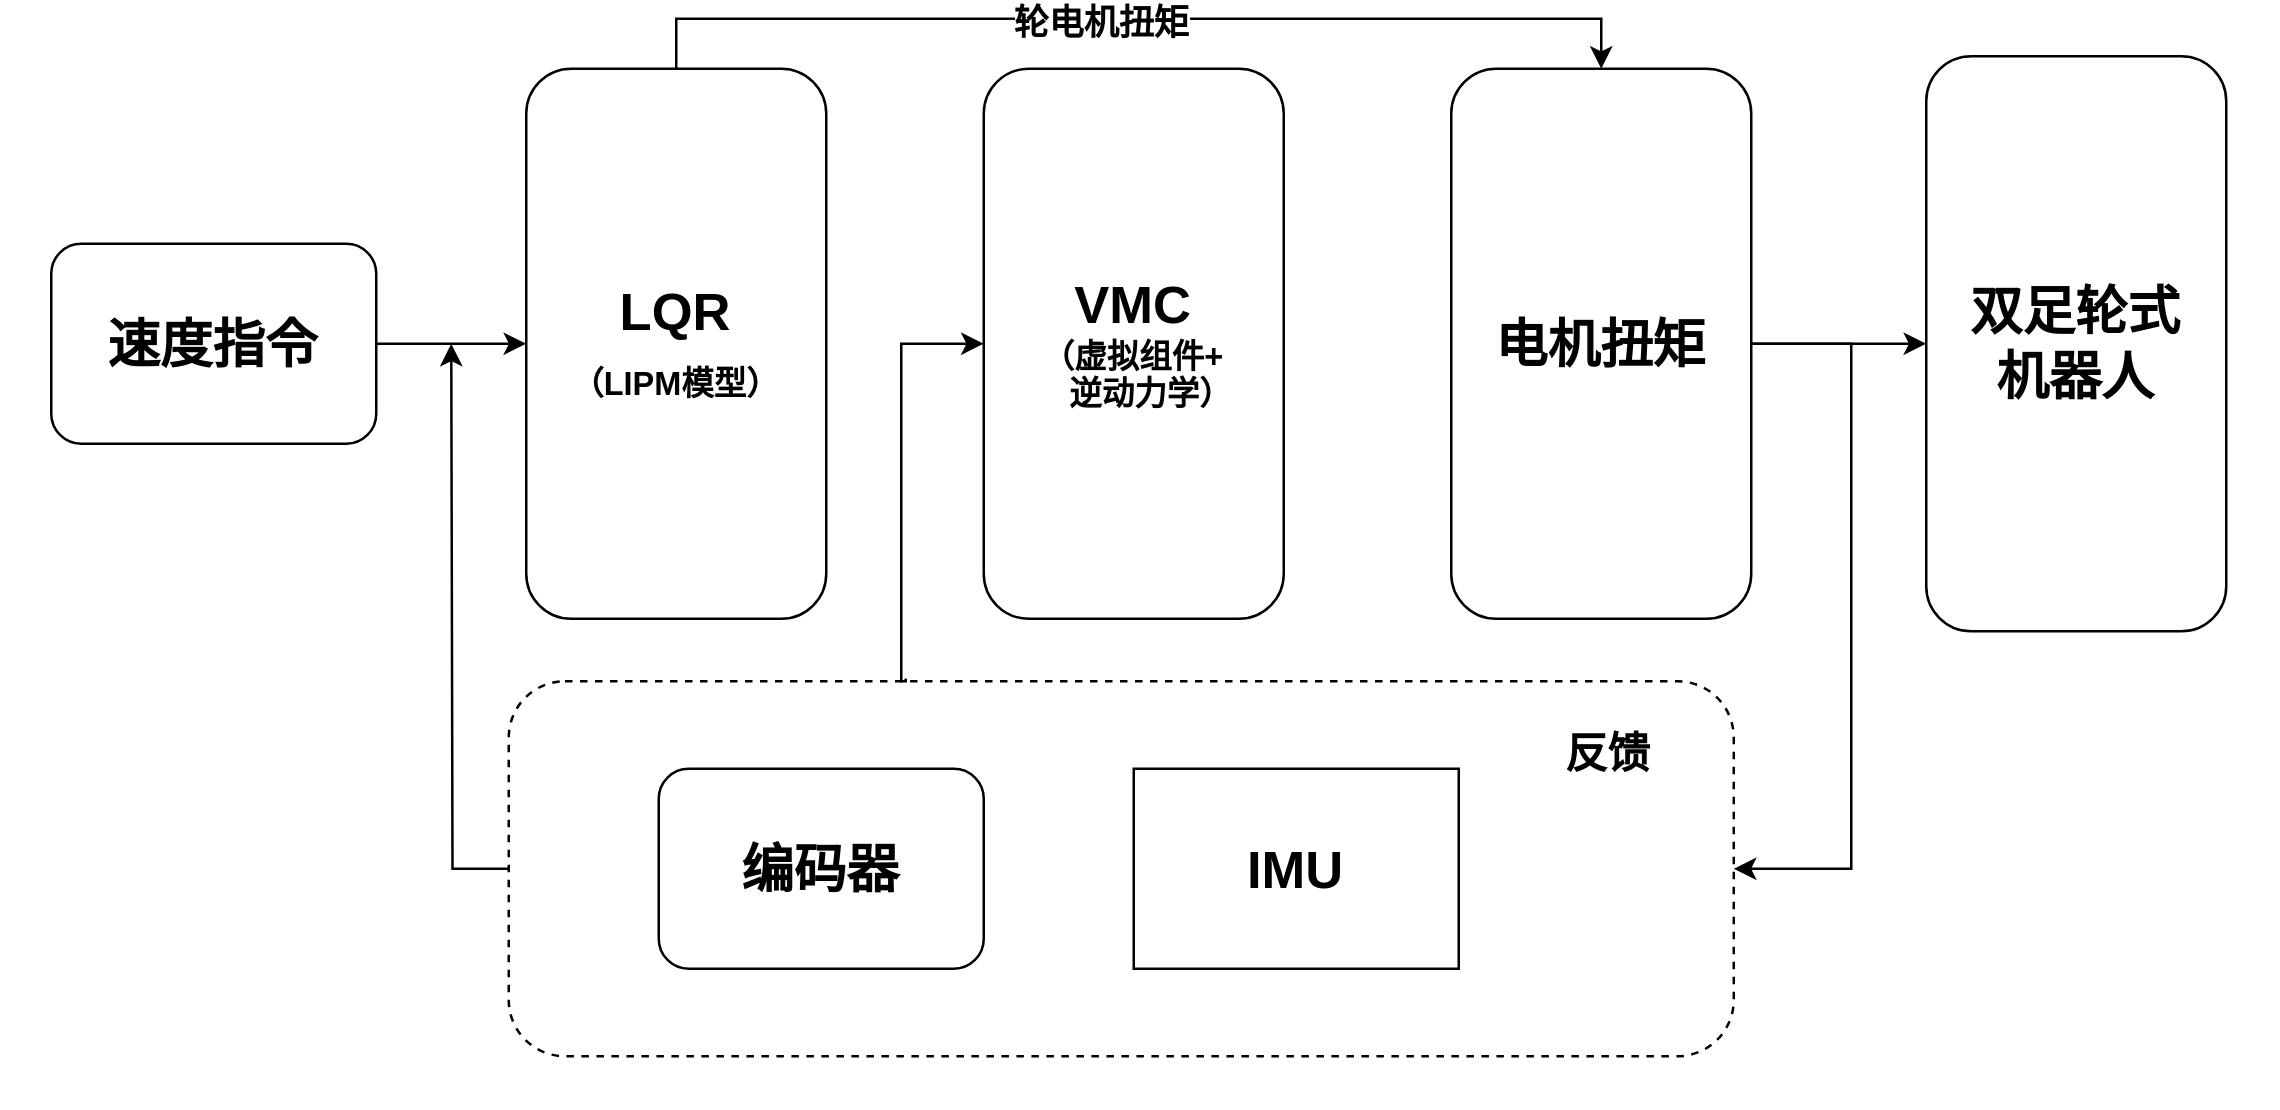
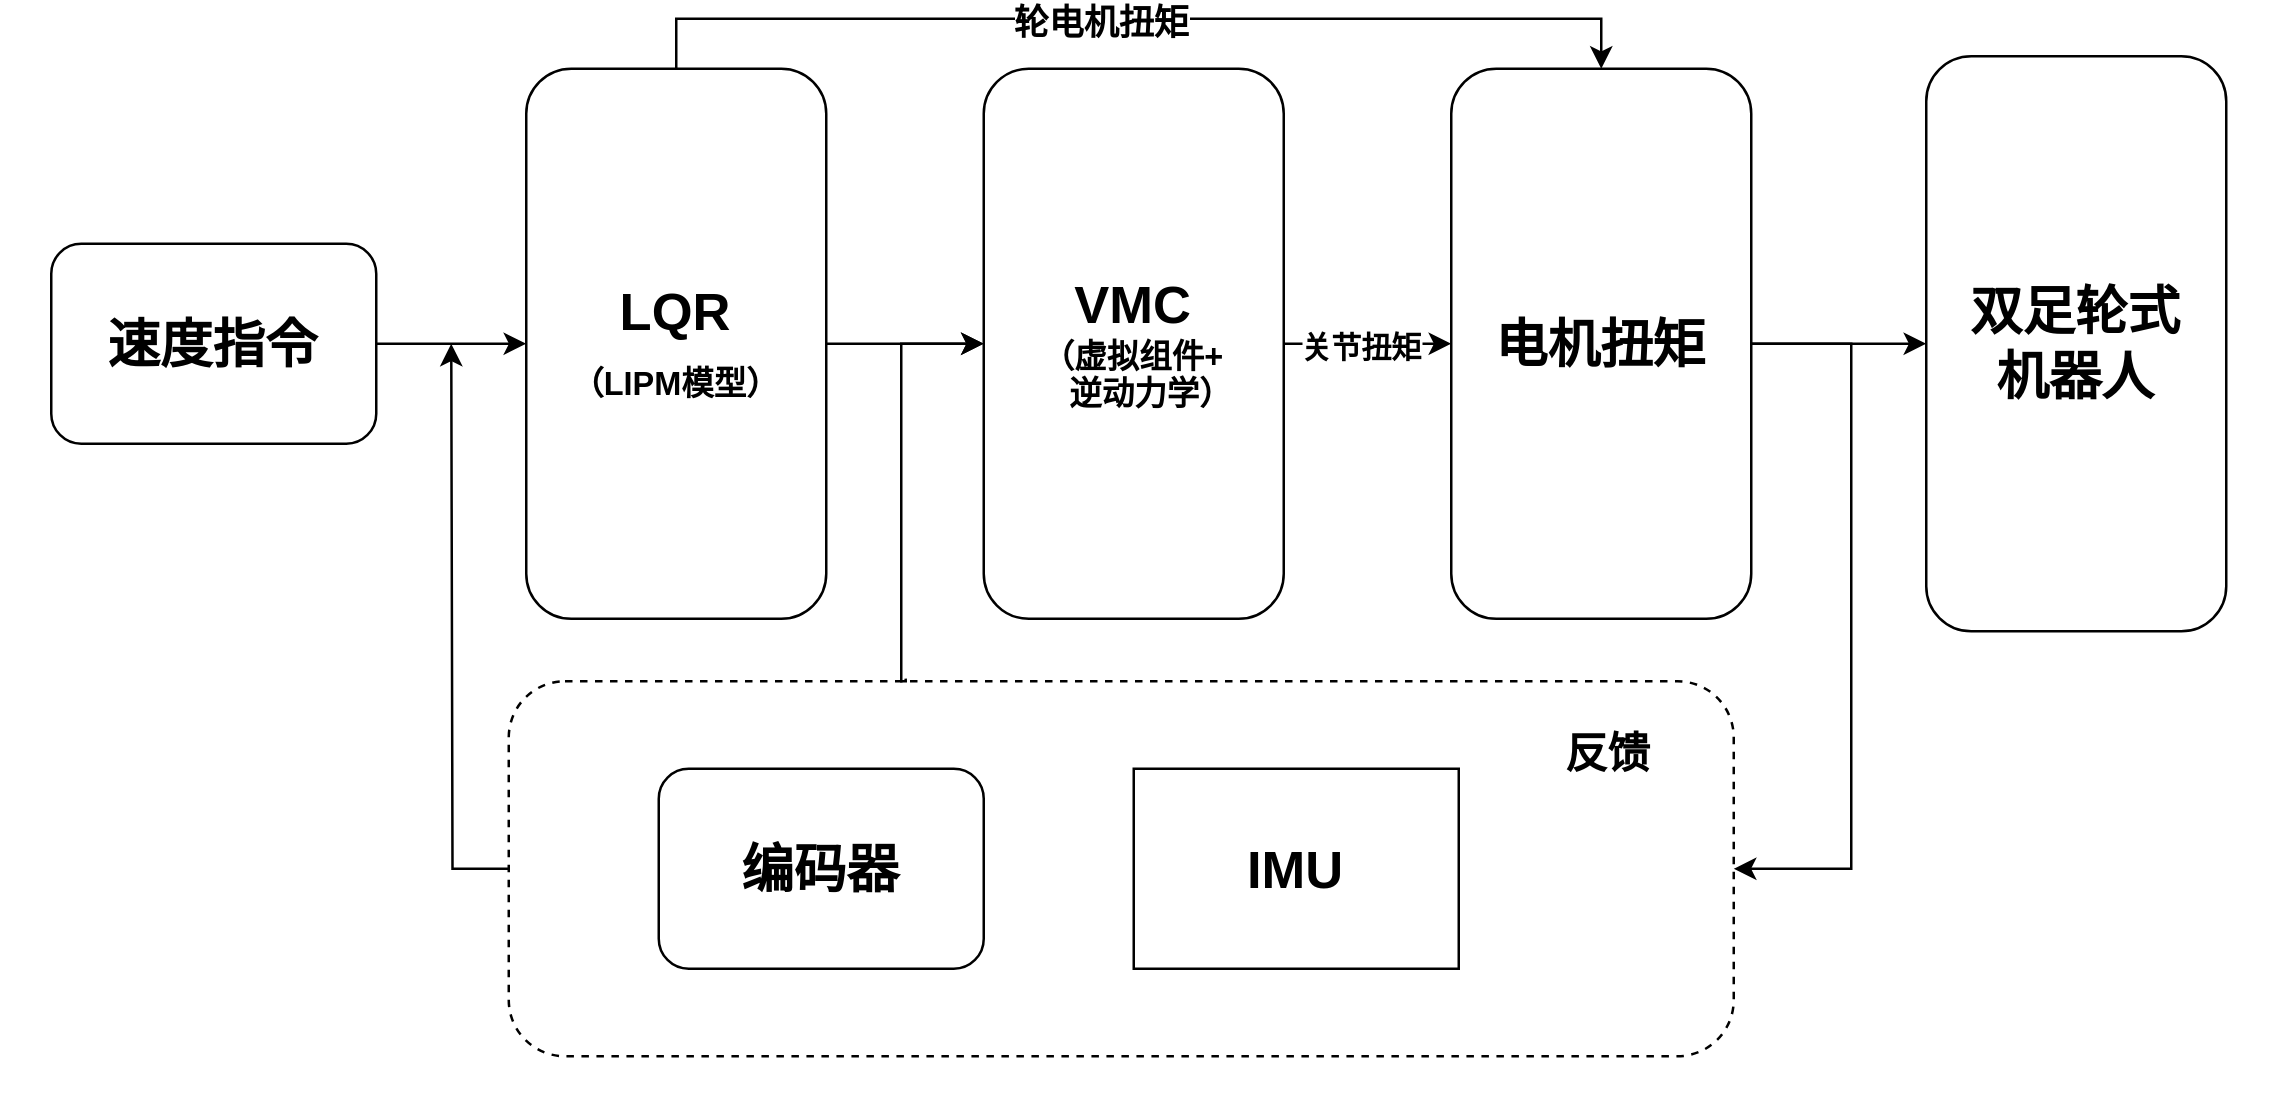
none -> (860, 344)
none -> (1359, 344)
